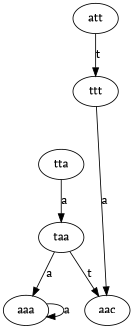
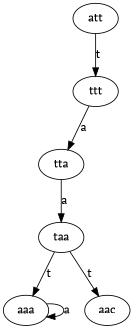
(101, 197) -> (80, 124)
(49, 274) -> (49, 274)
